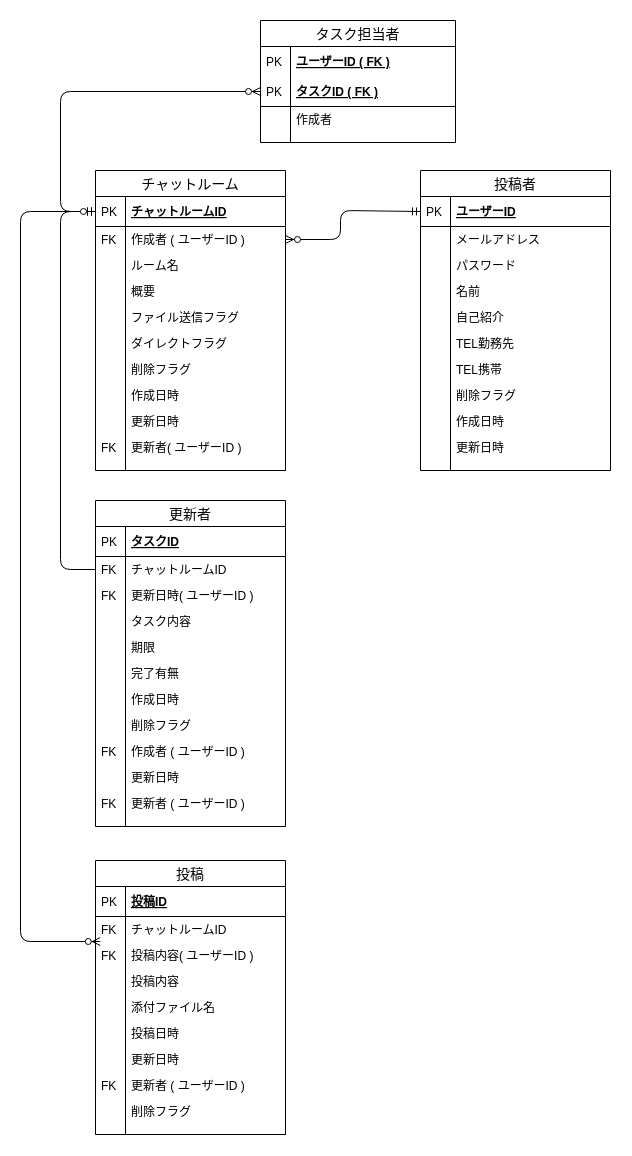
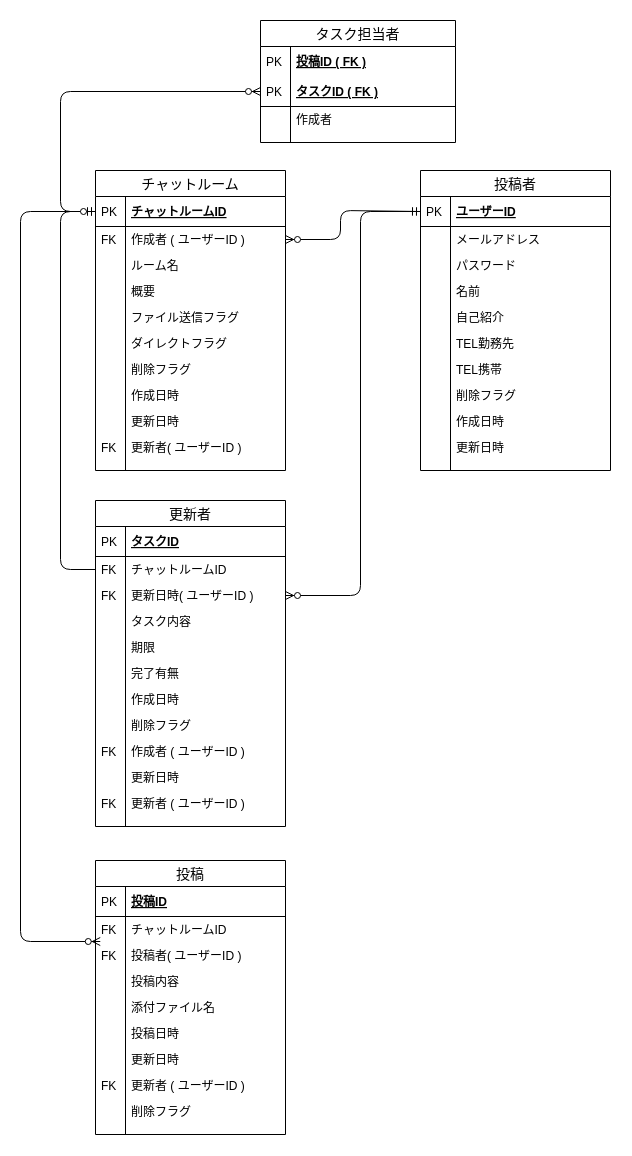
(346, 62) -> (334, 62)
none -> (361, 429)
(196, 956) -> (190, 956)
